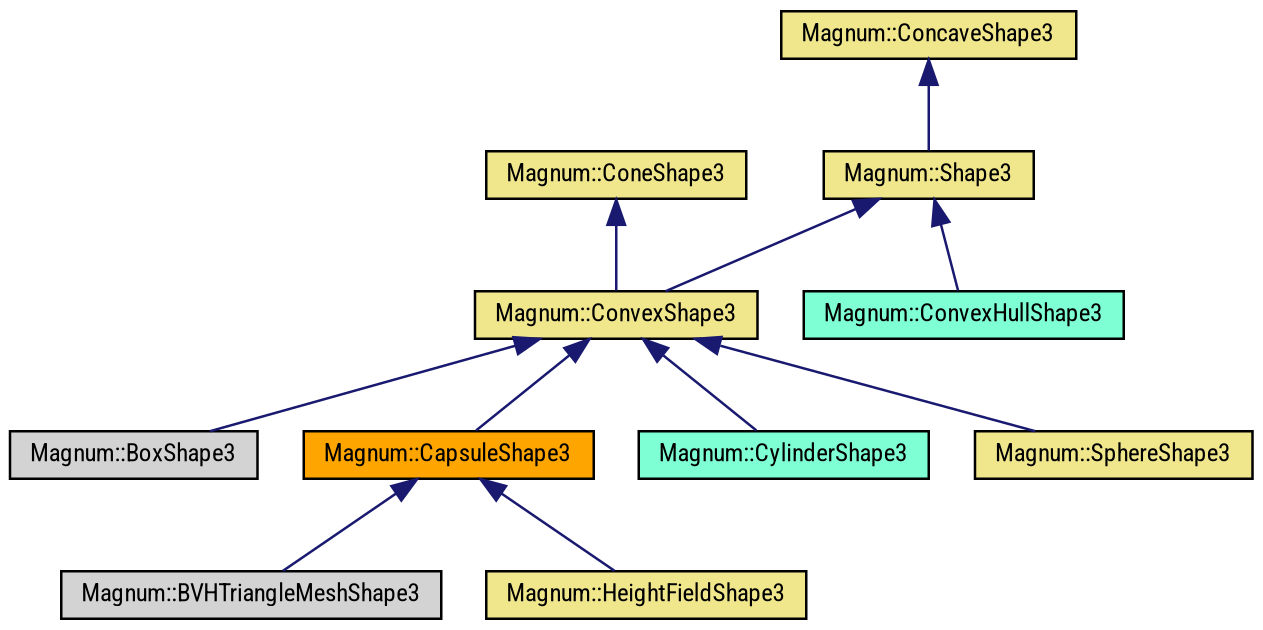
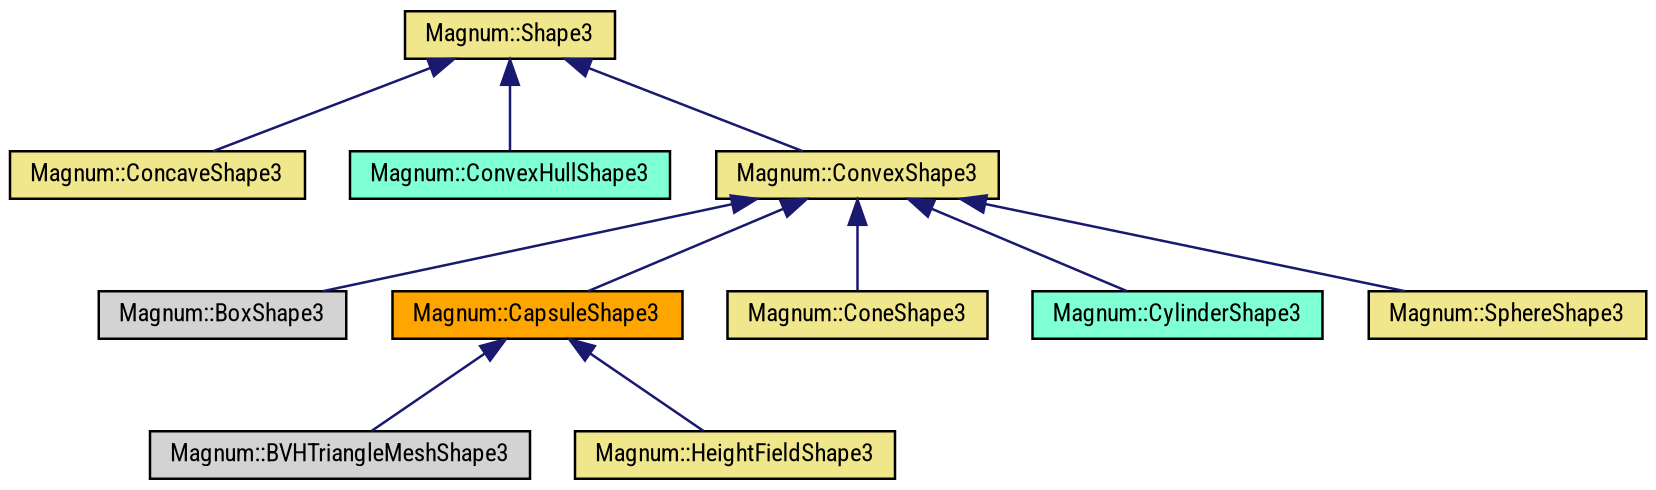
(929, 118) -> (322, 110)
(616, 258) -> (858, 258)
